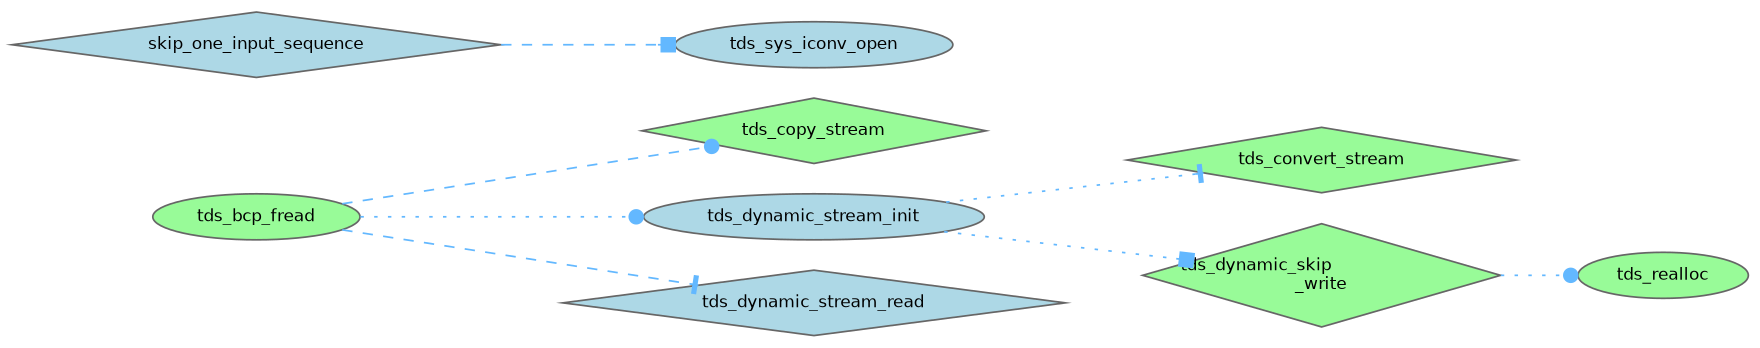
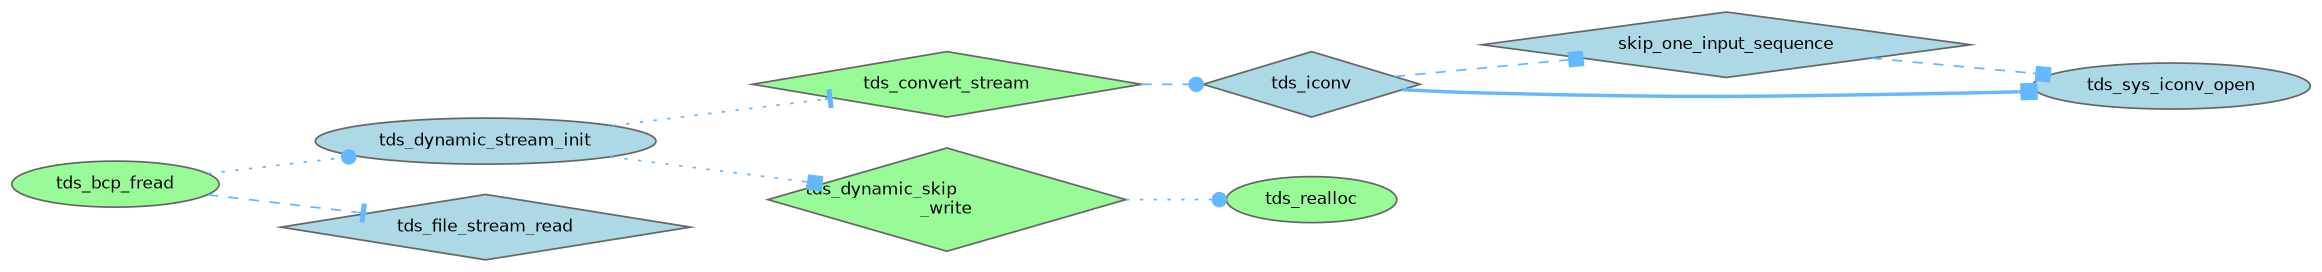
none -> (1312, 84)
(814, 131) -> none
(814, 303) -> (486, 227)
